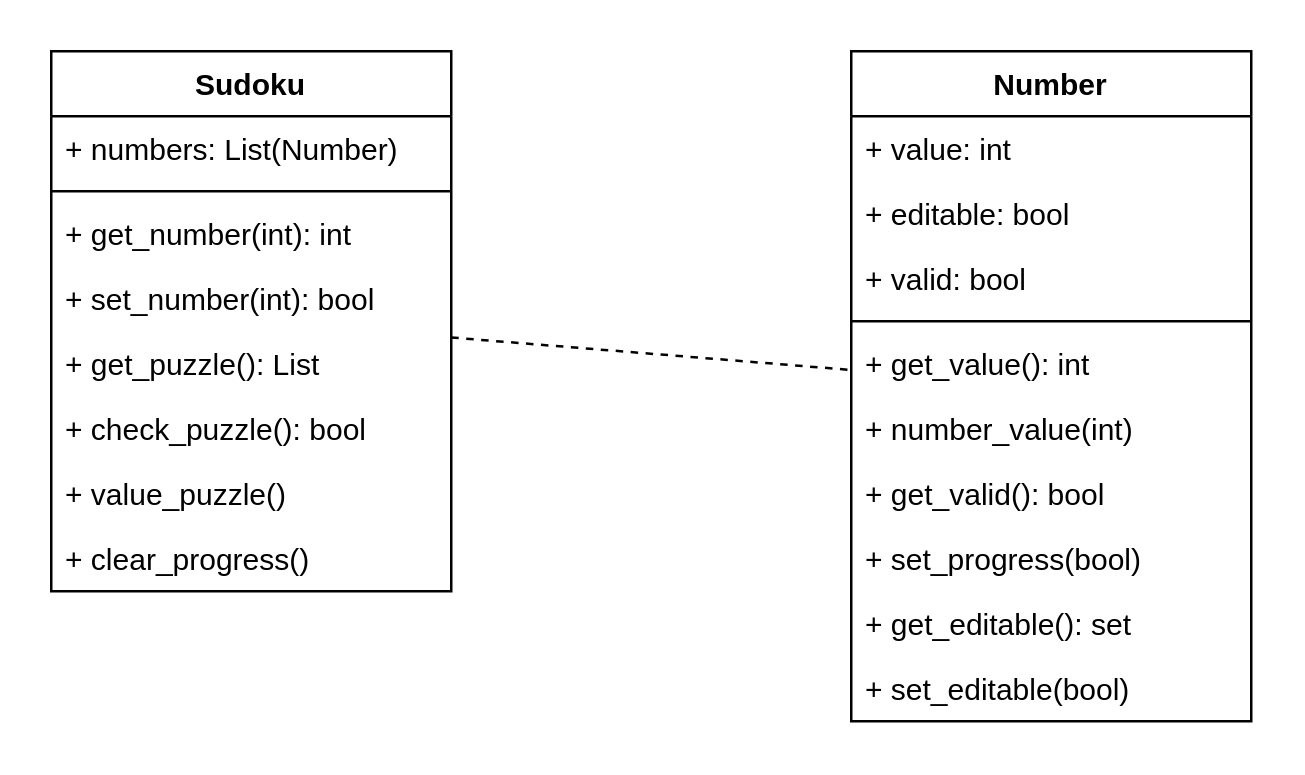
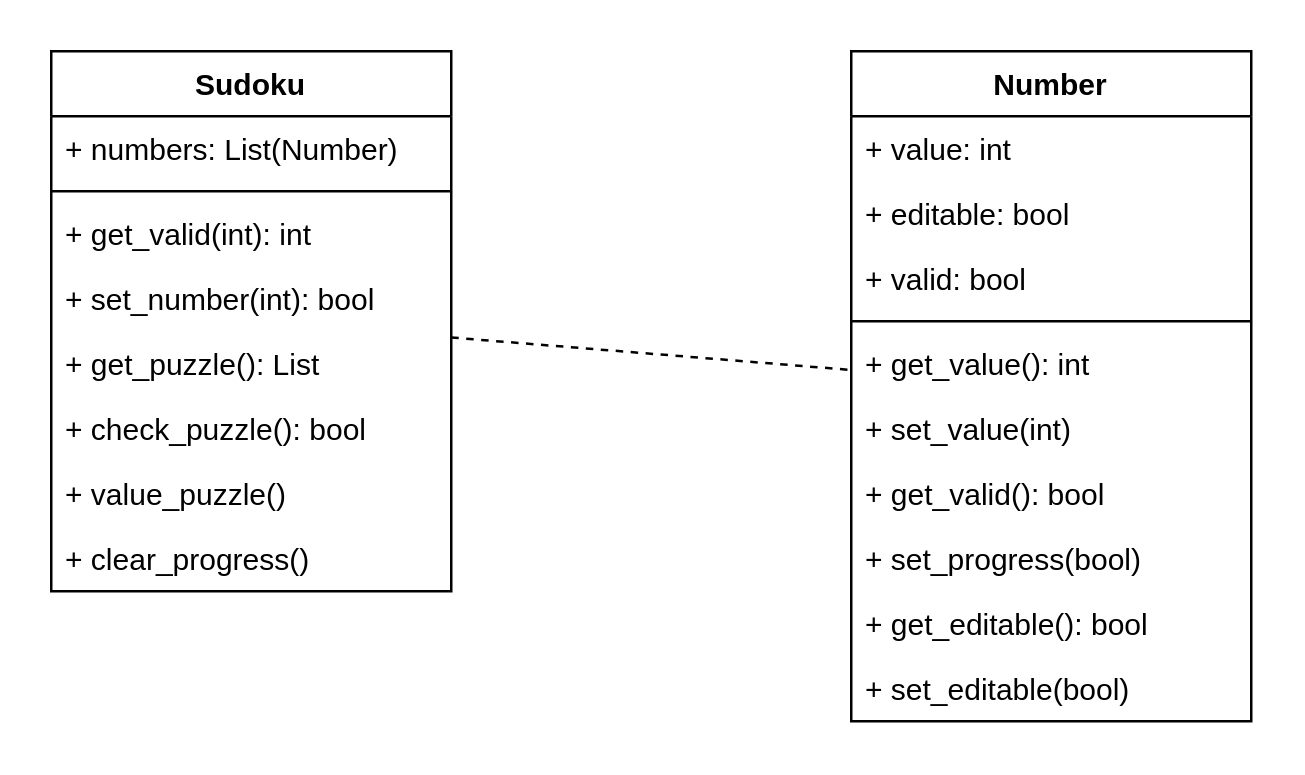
(230, 235) -> (214, 235)
(1013, 430) -> (988, 430)
(1022, 625) -> (1026, 625)
